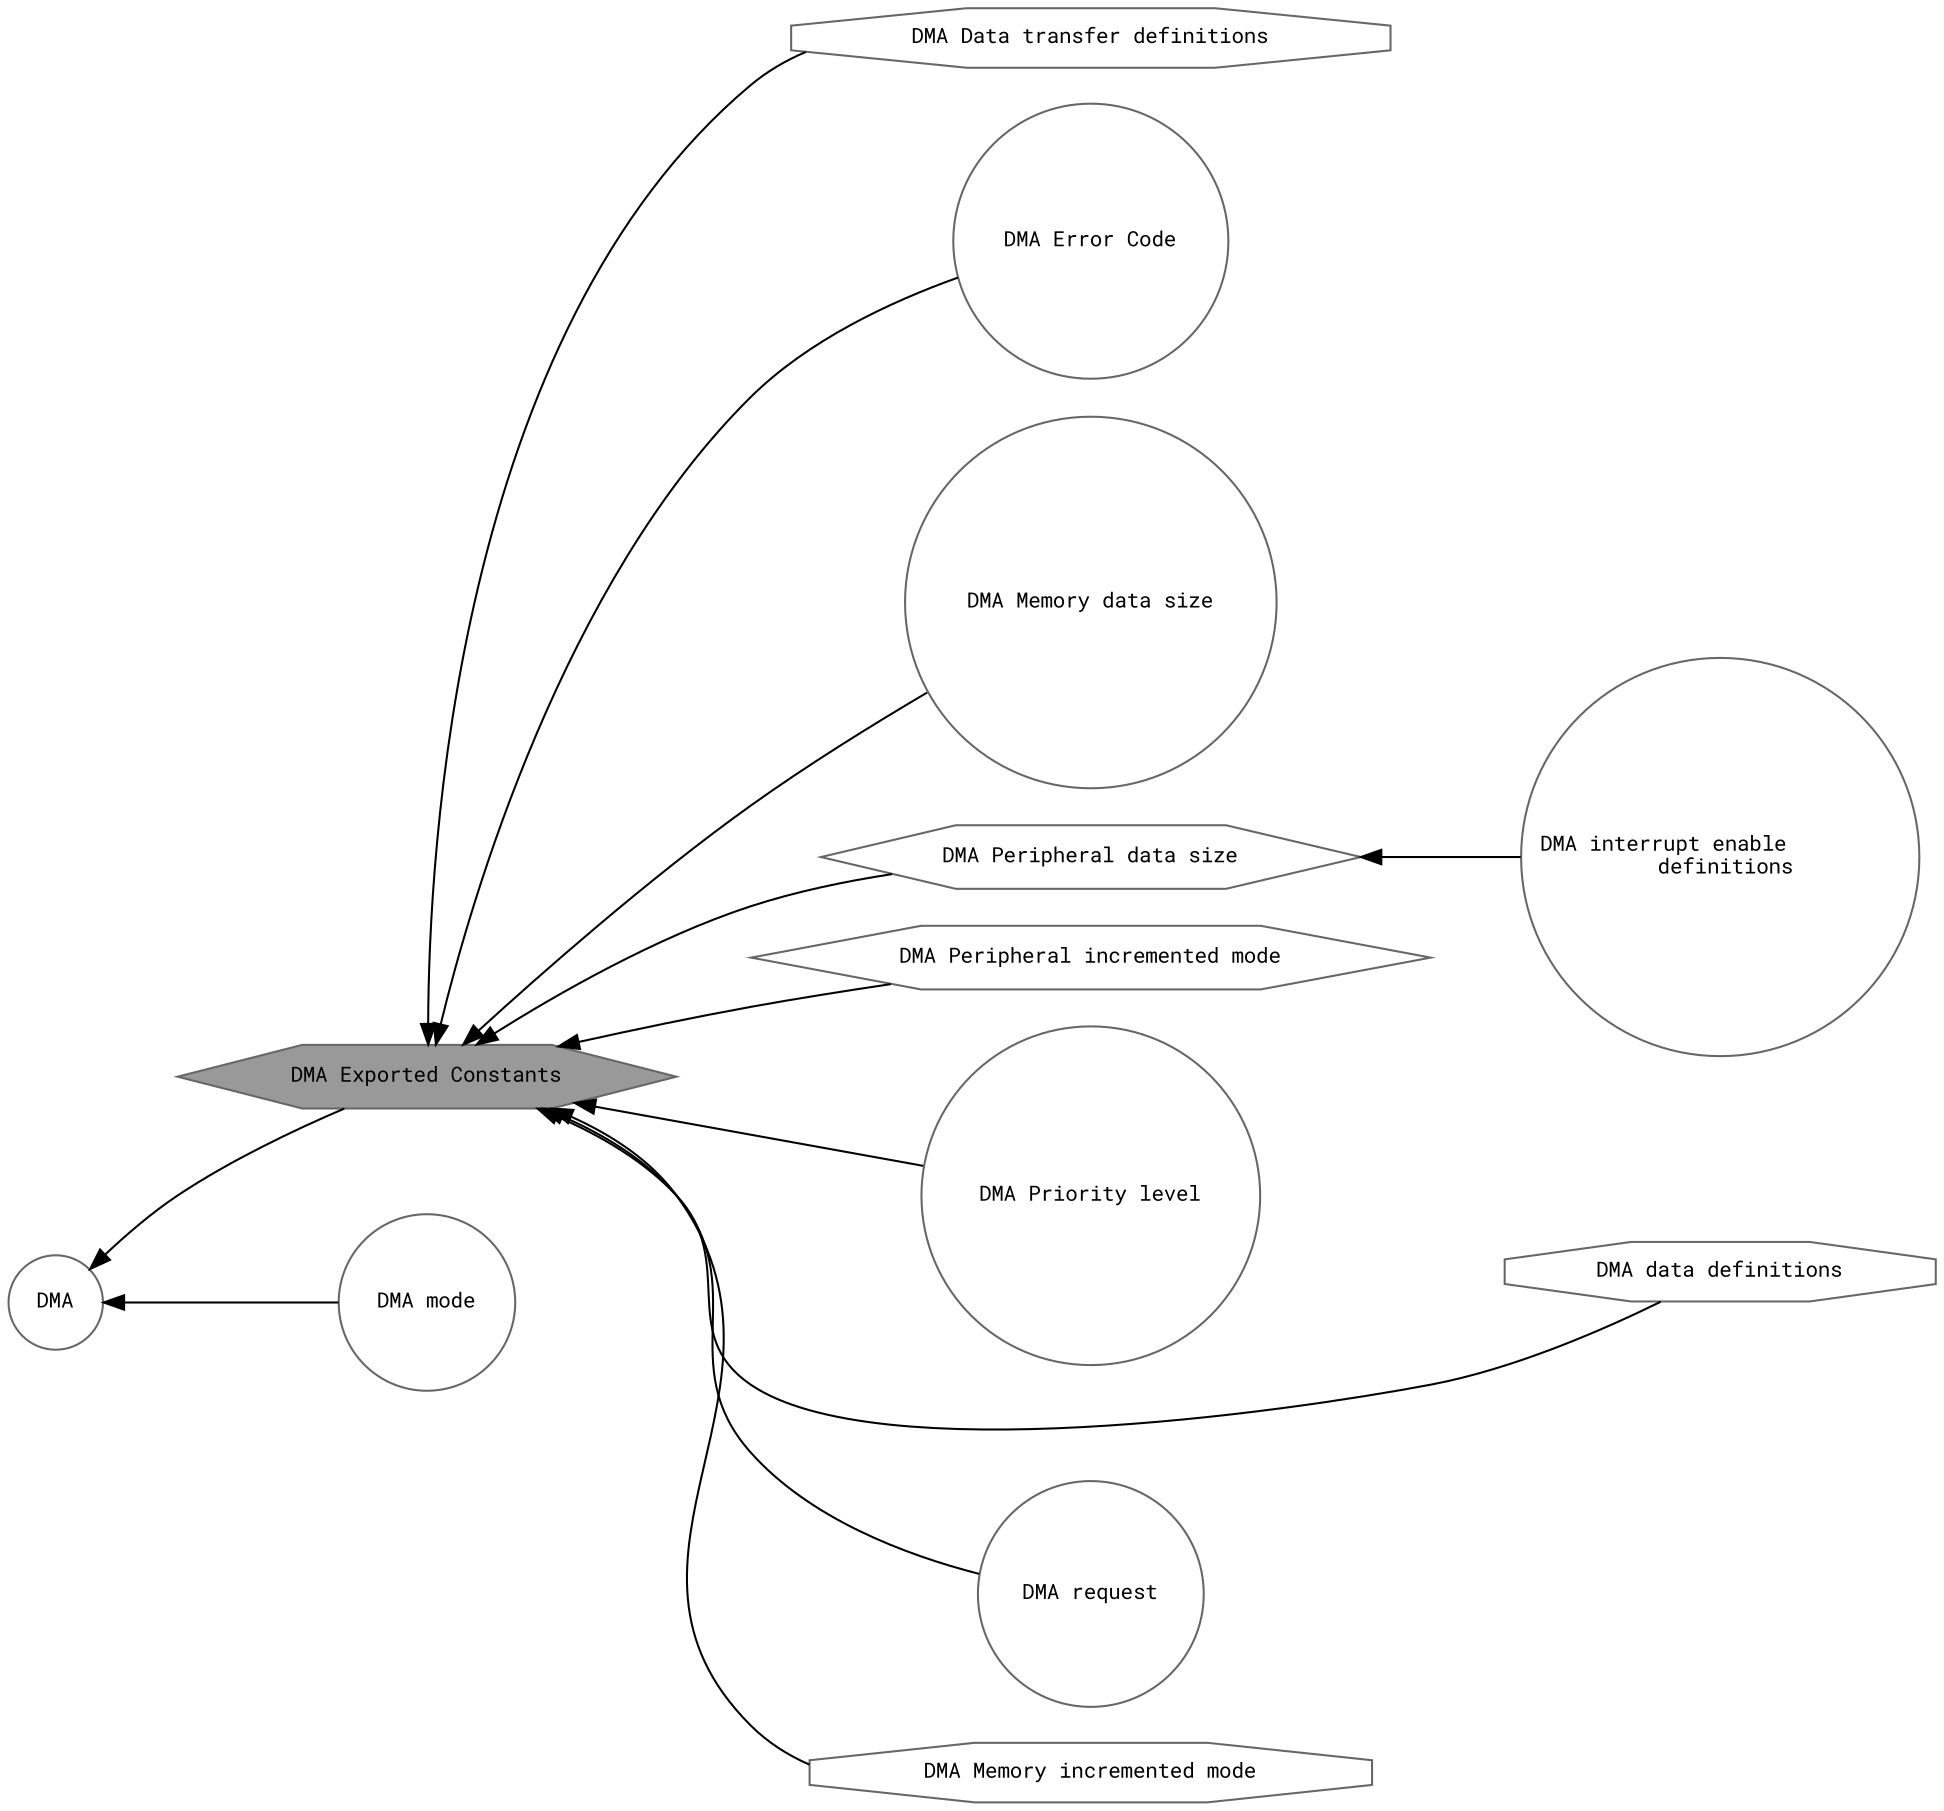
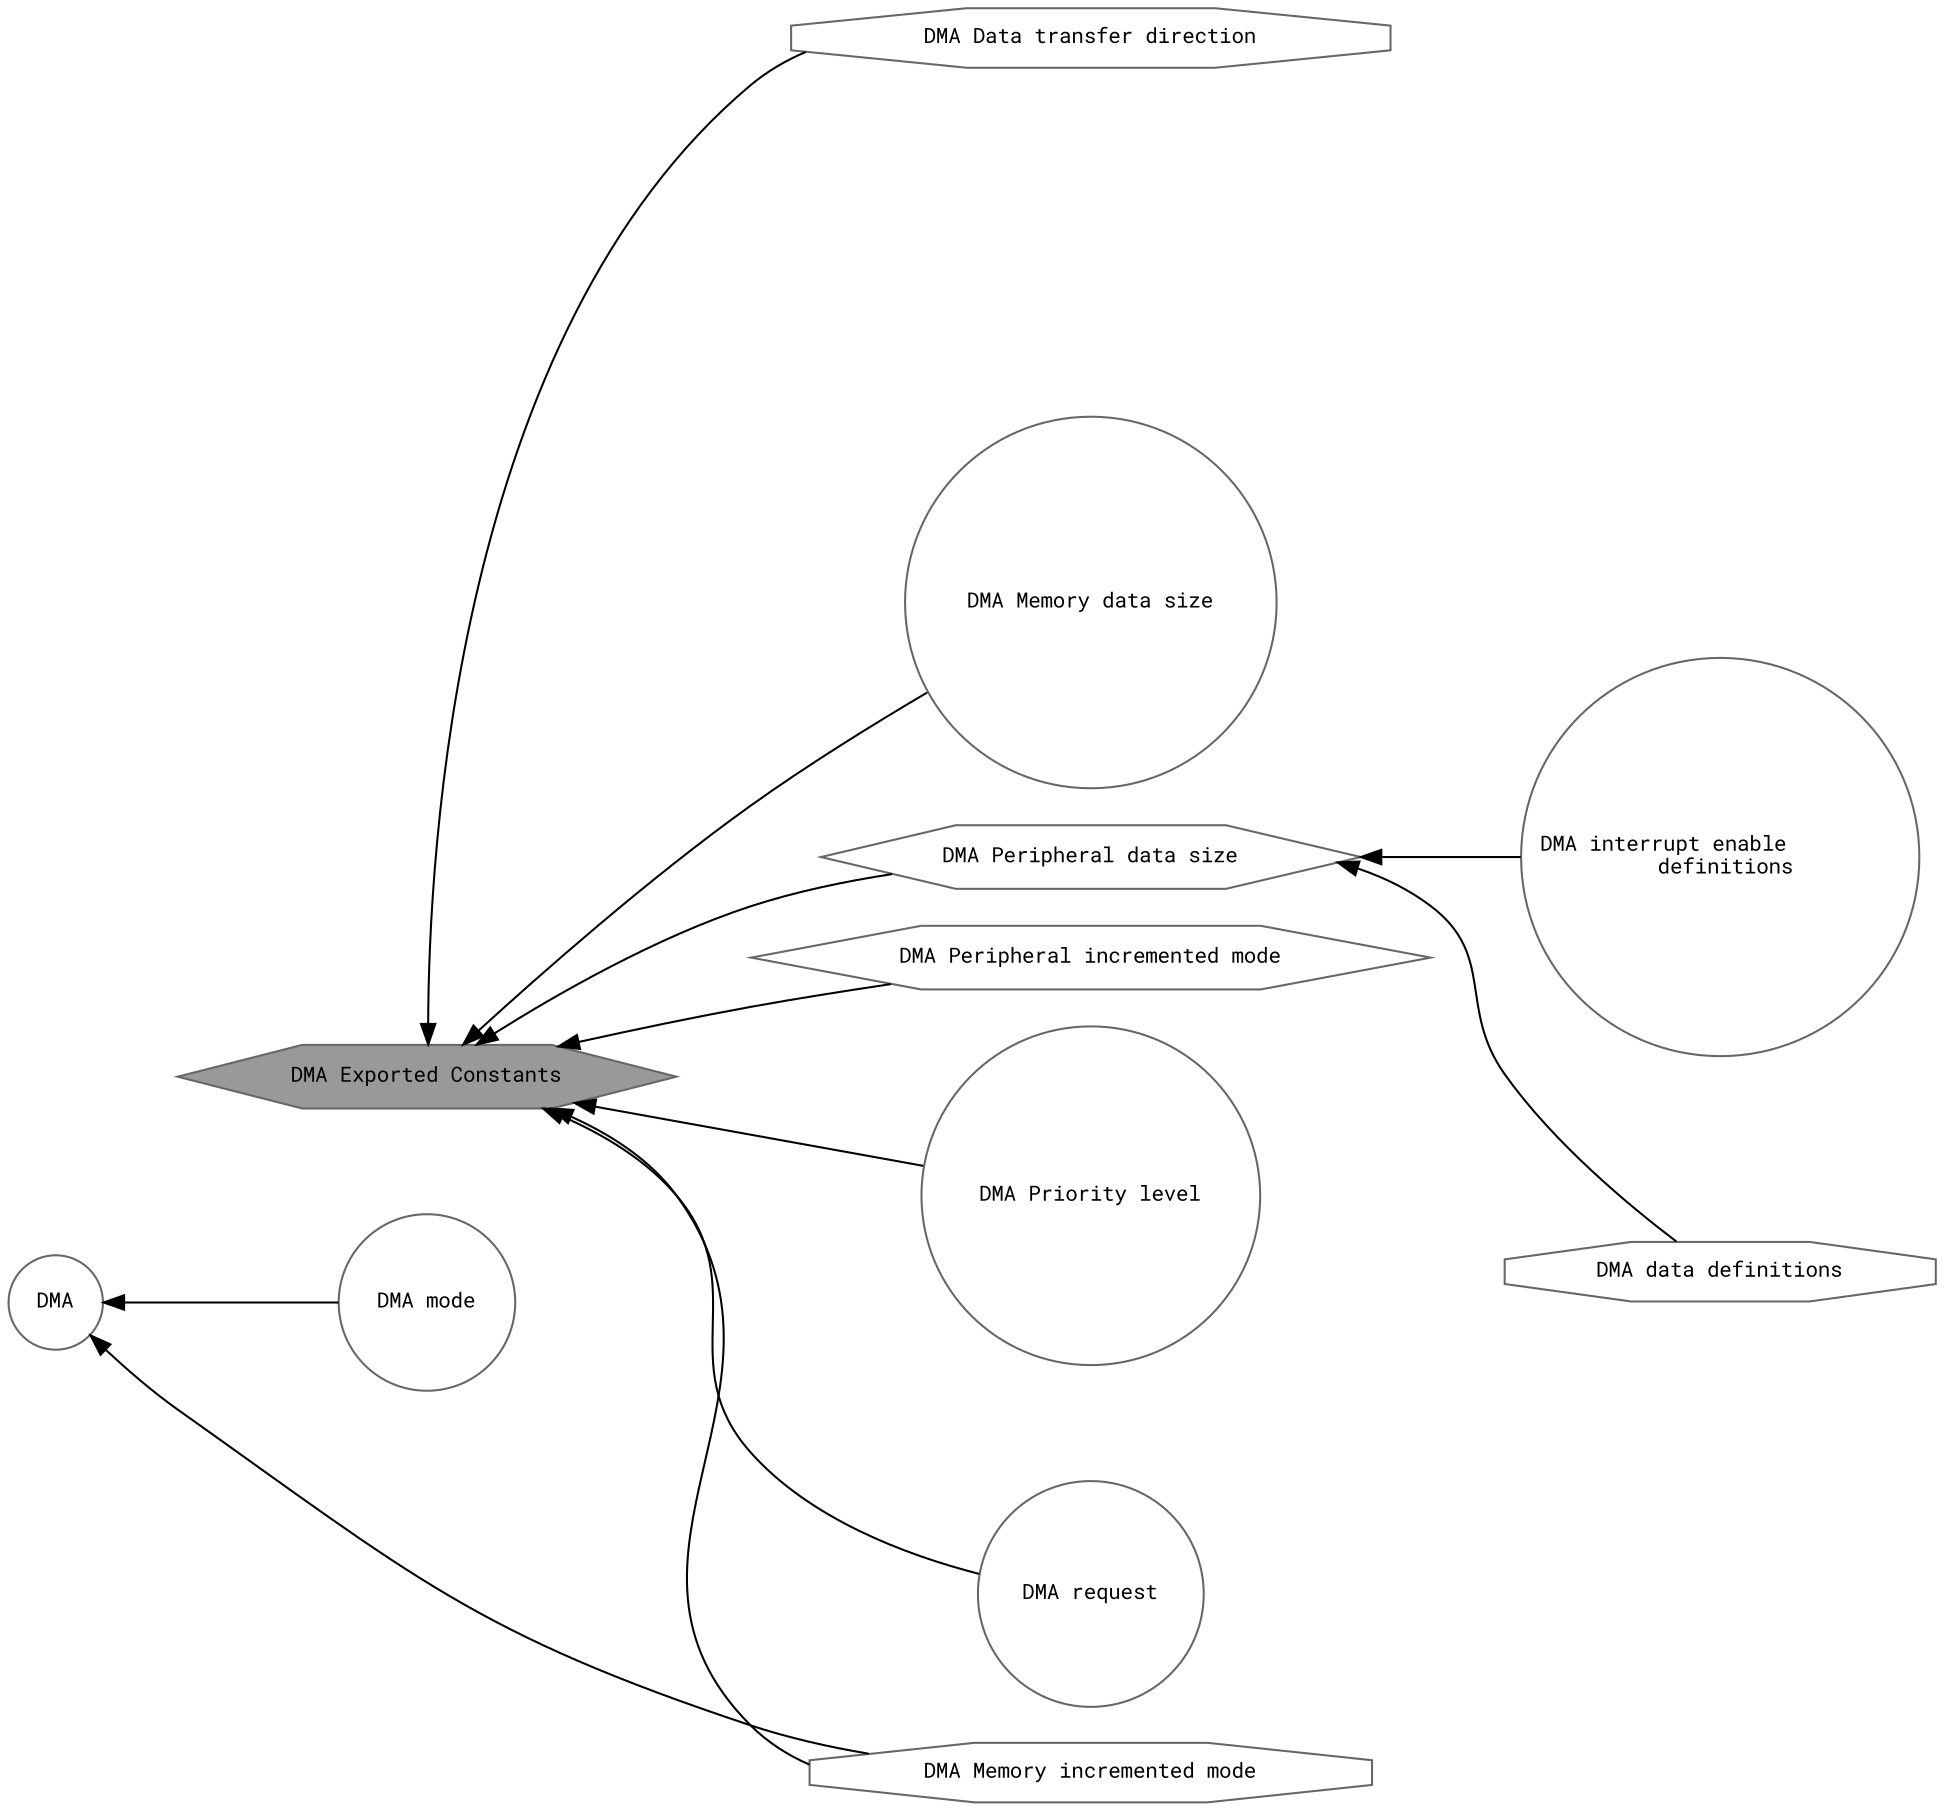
(1091, 38) -> (1091, 38)
(1091, 241) -> none
(218, 1171) -> (461, 1602)
(1034, 1428) -> (1497, 1061)
